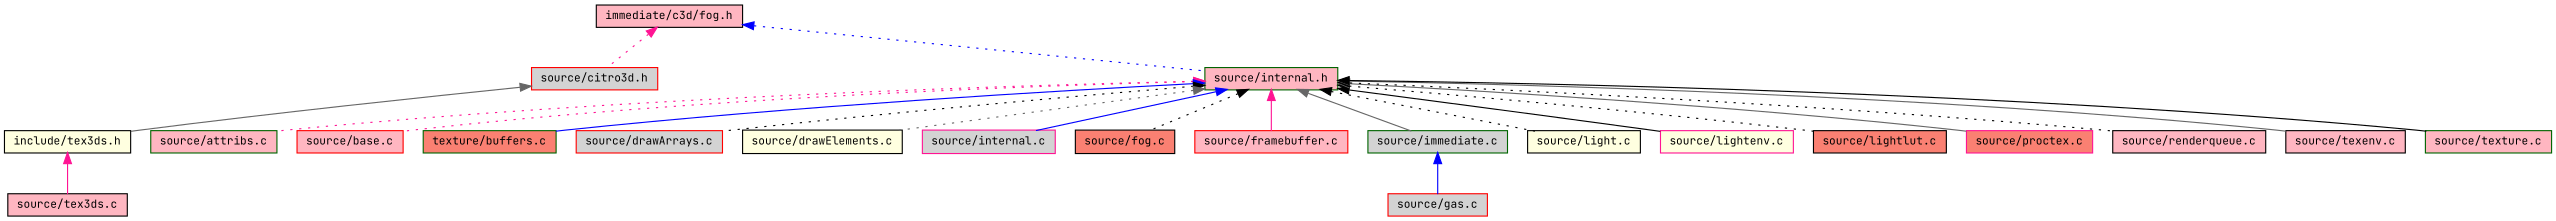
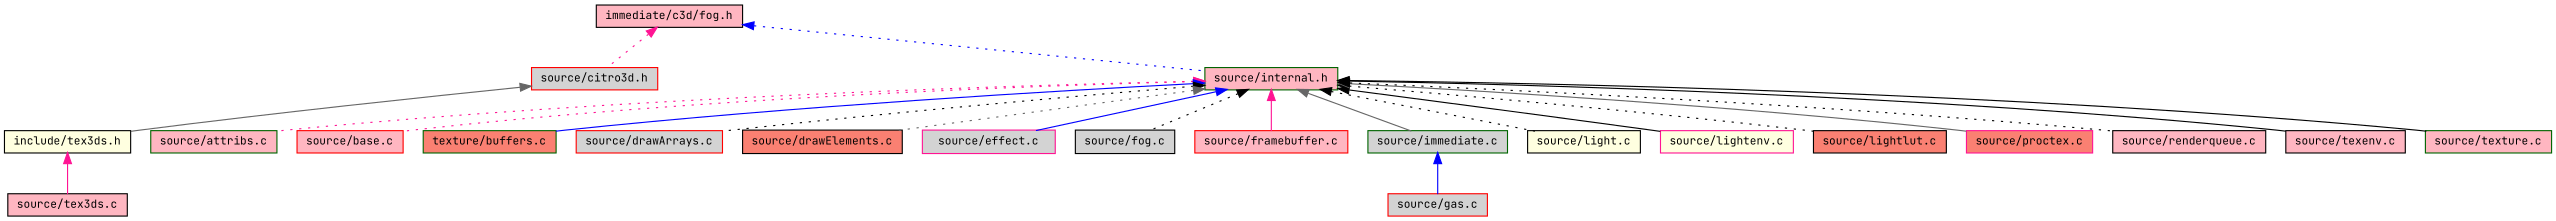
(2029, 110) -> (2029, 110)
(822, 142) -> (822, 142)
(989, 142) -> (989, 142)
(1125, 142) -> (1125, 142)
